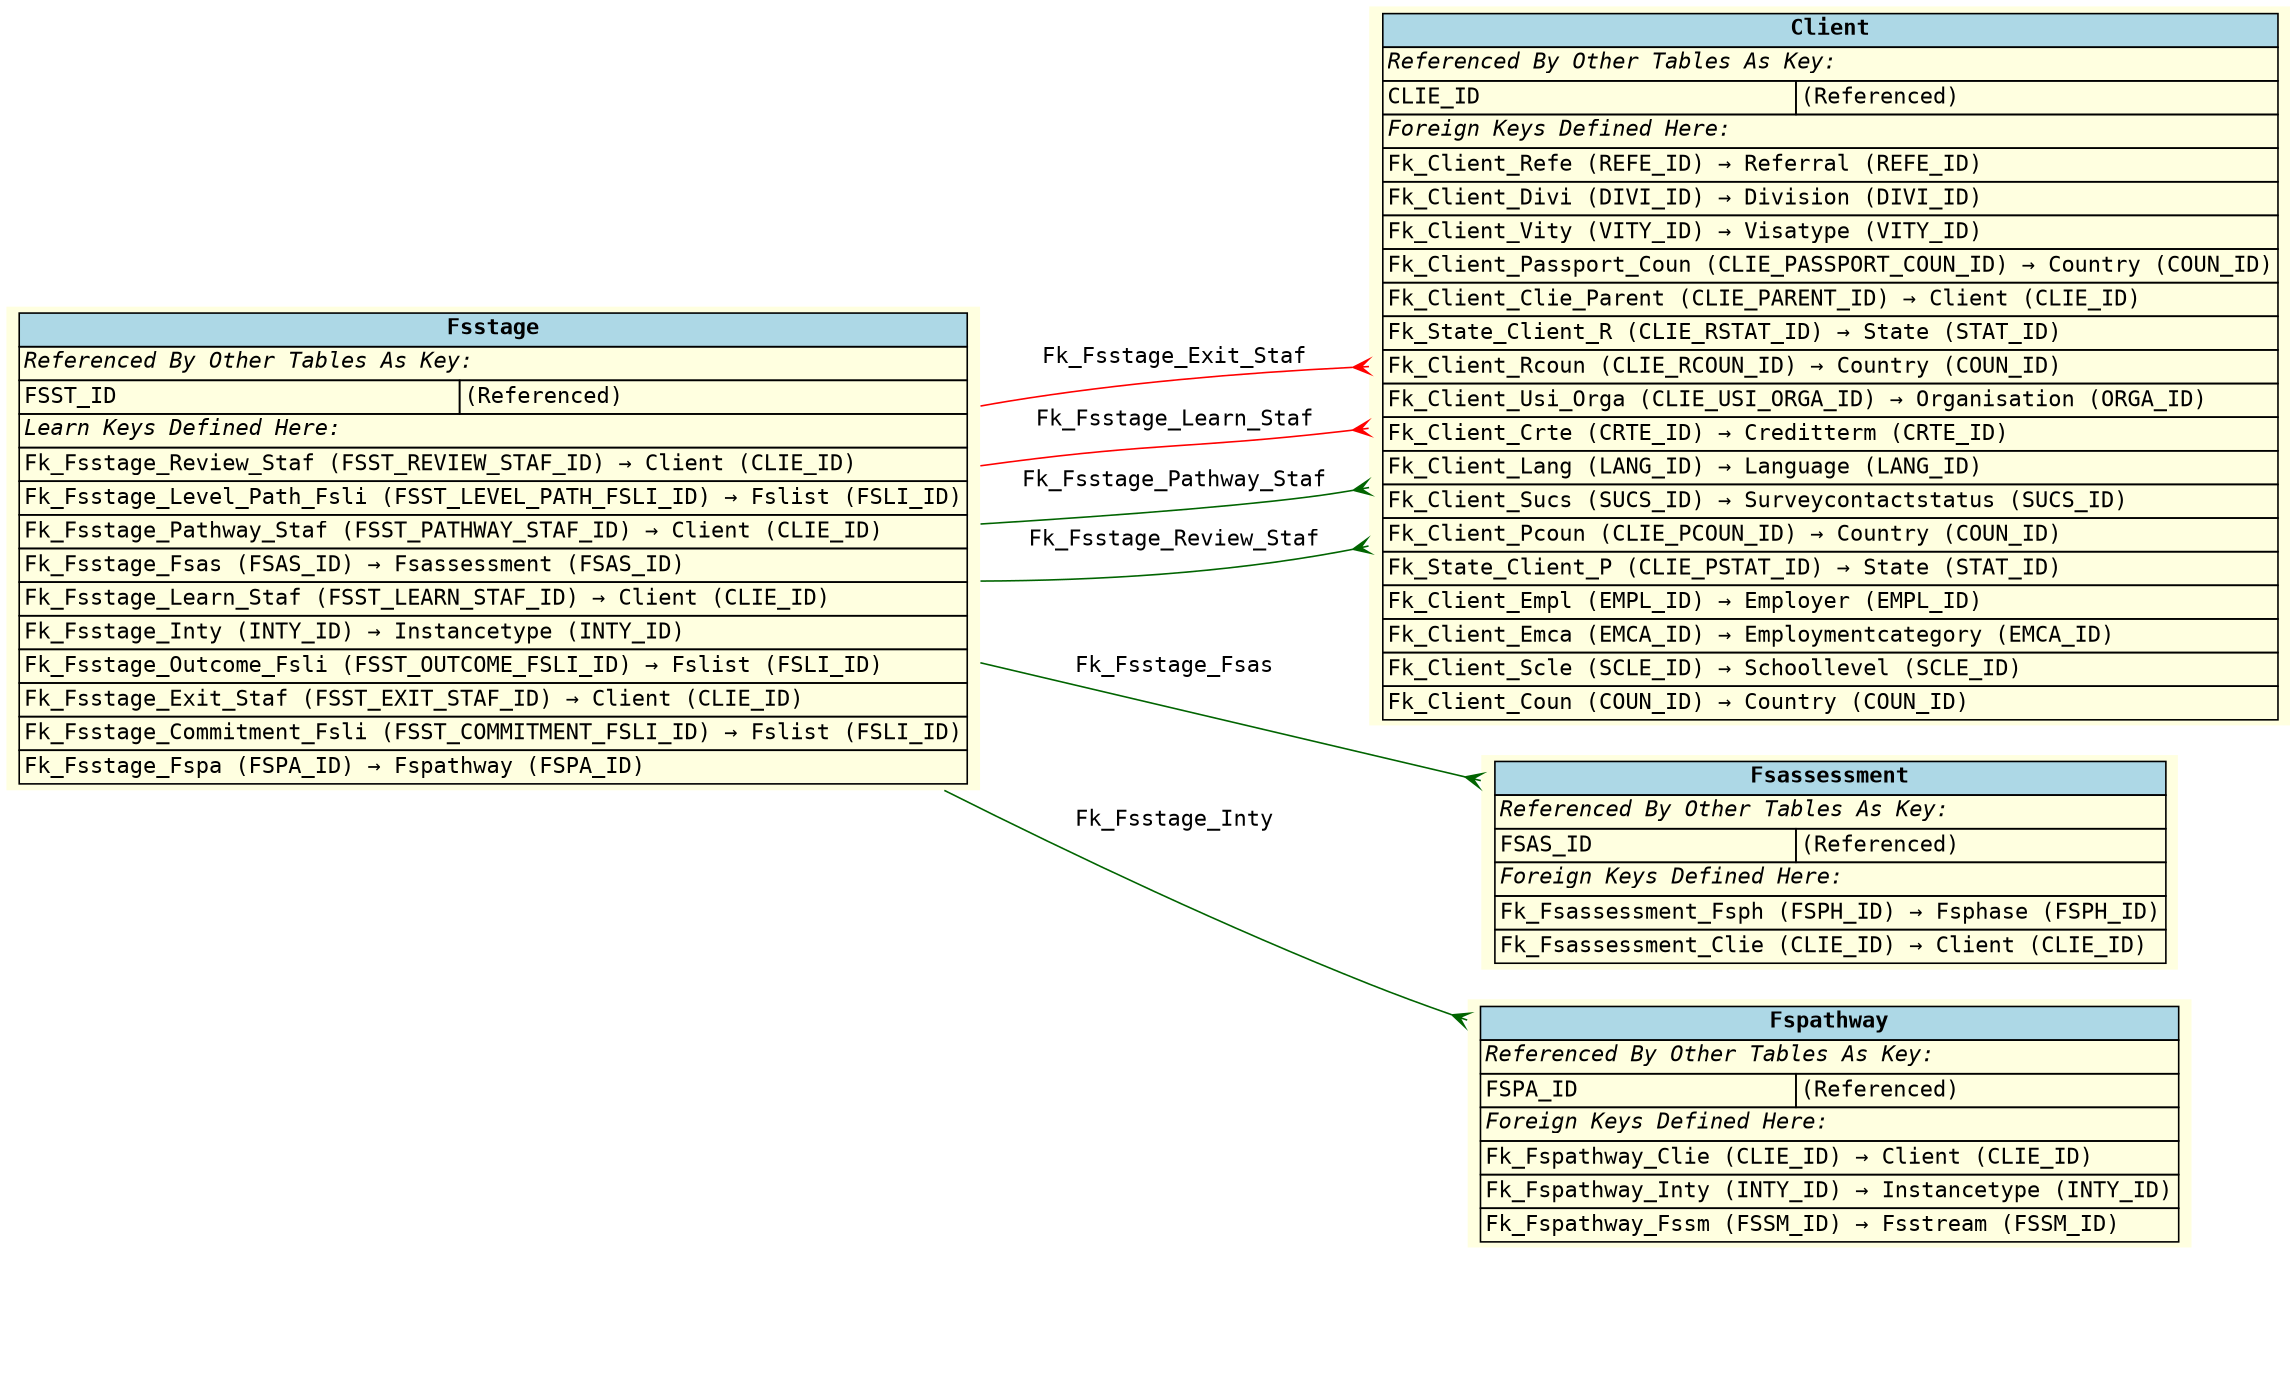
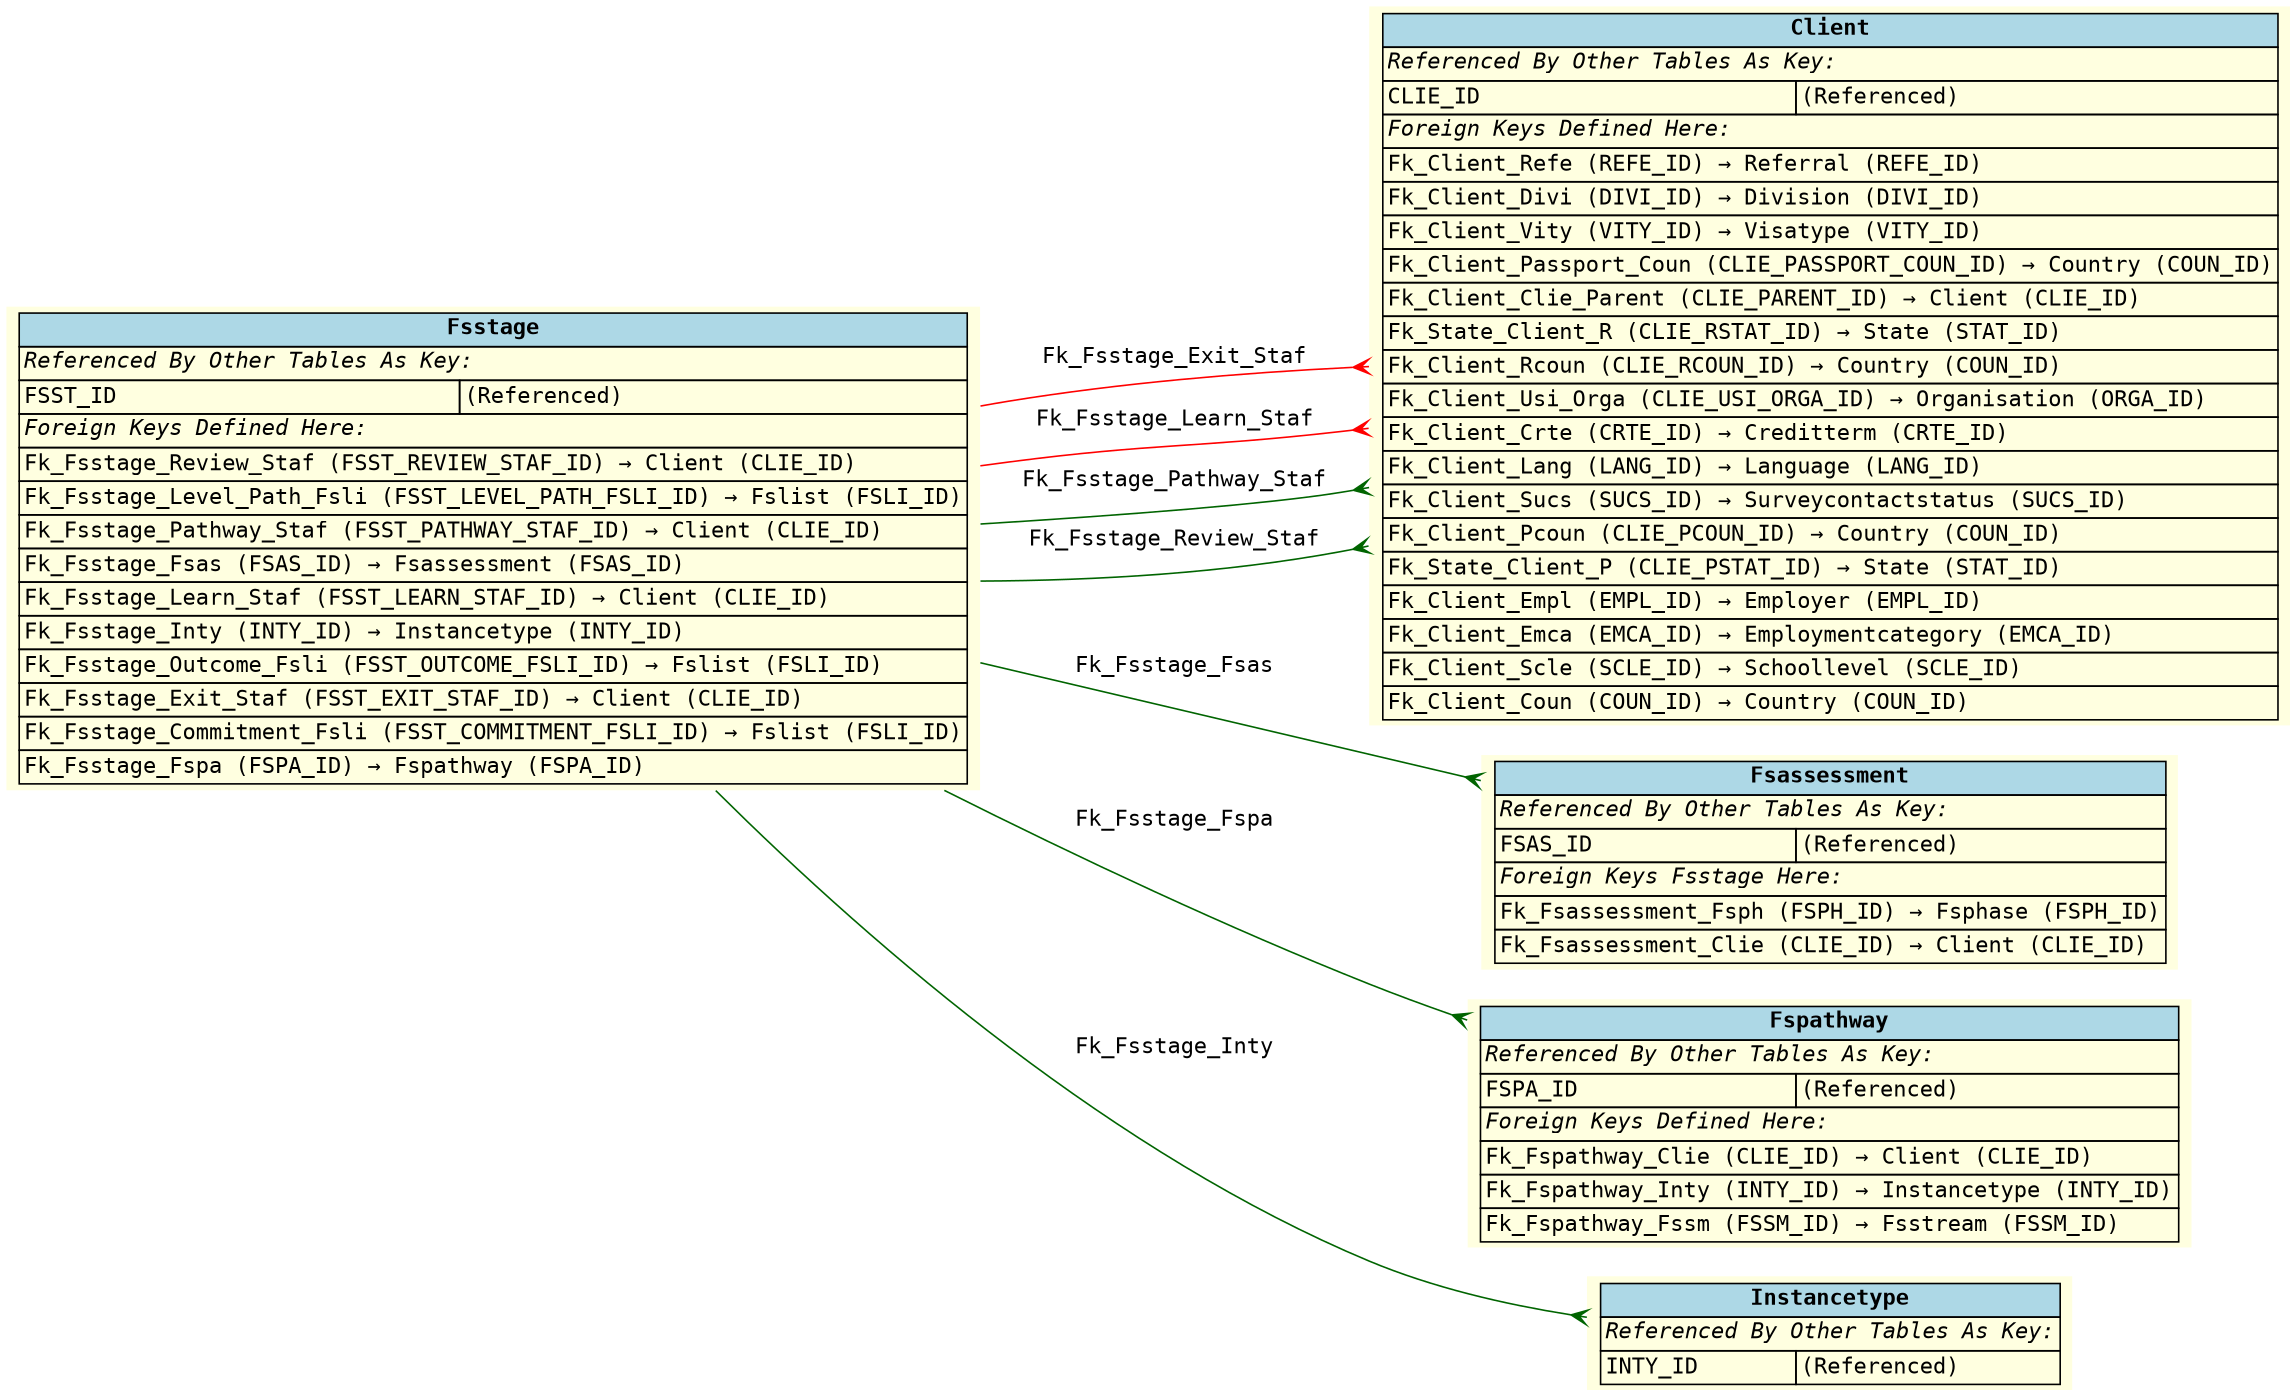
(183, 428) -> (196, 428)
(1175, 820) -> (1175, 820)
(1672, 877) -> (1672, 877)
none -> (1830, 1333)
